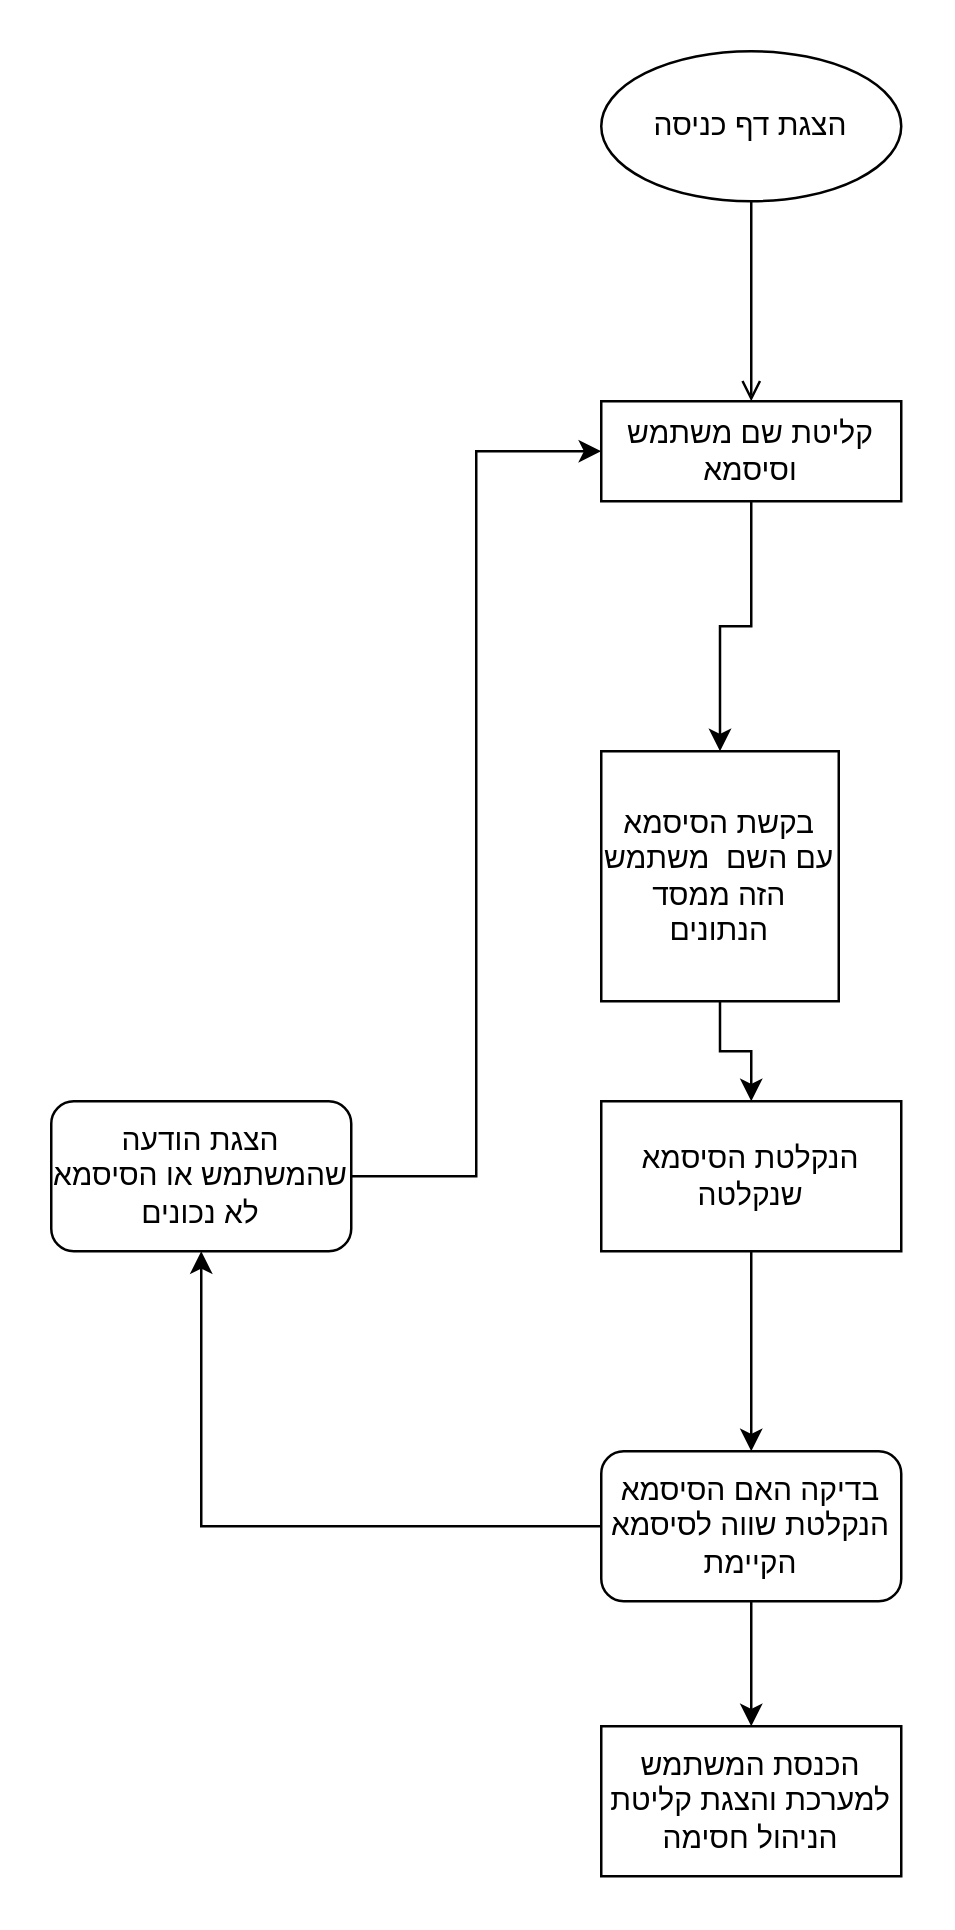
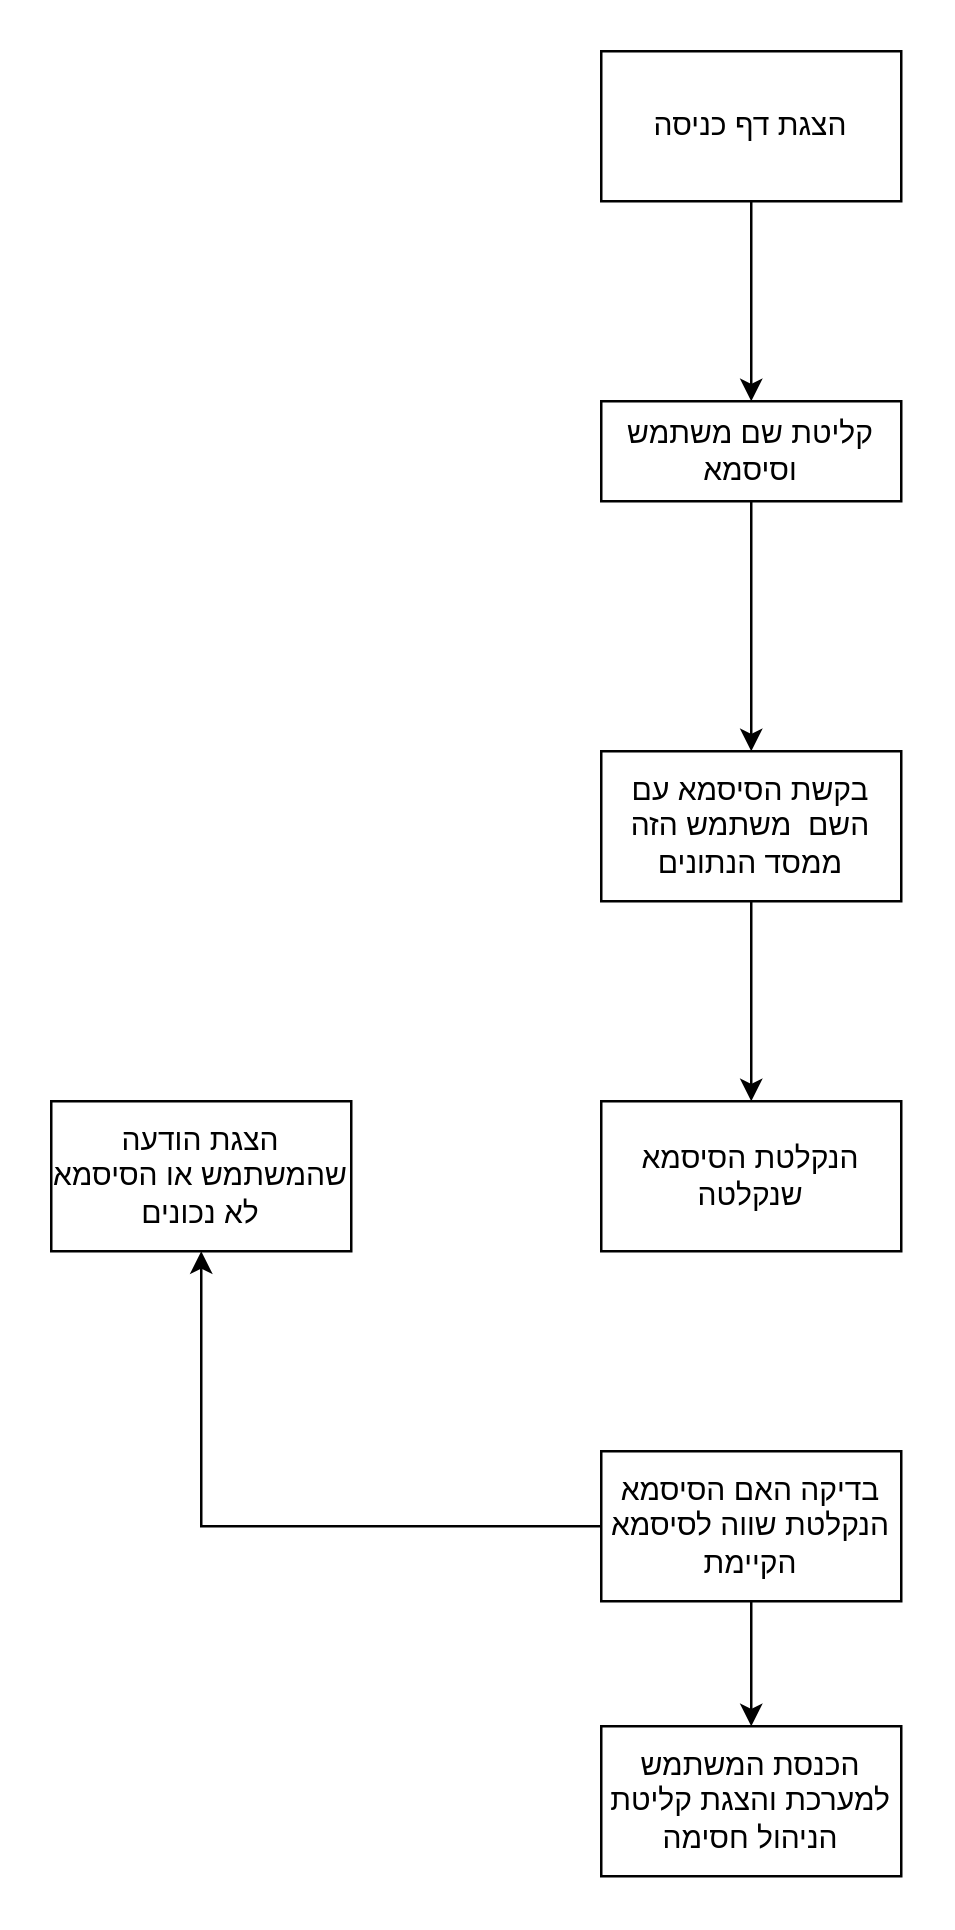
(751, 126) -> (751, 126)
(751, 387) -> (751, 383)
(476, 822) -> none
(720, 876) -> (751, 826)
(201, 1176) -> (201, 1176)
(751, 1343) -> none
(751, 1526) -> (751, 1526)
